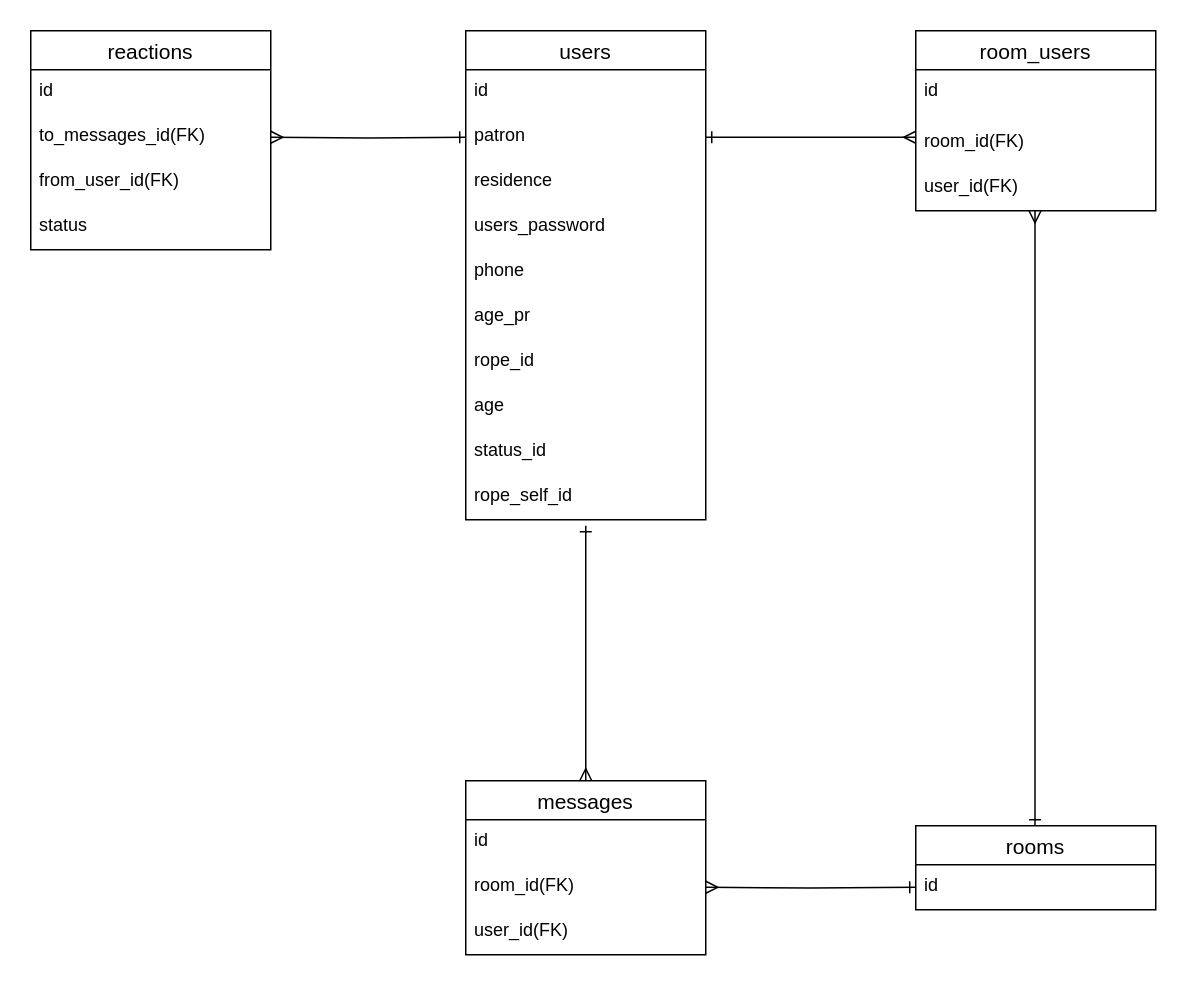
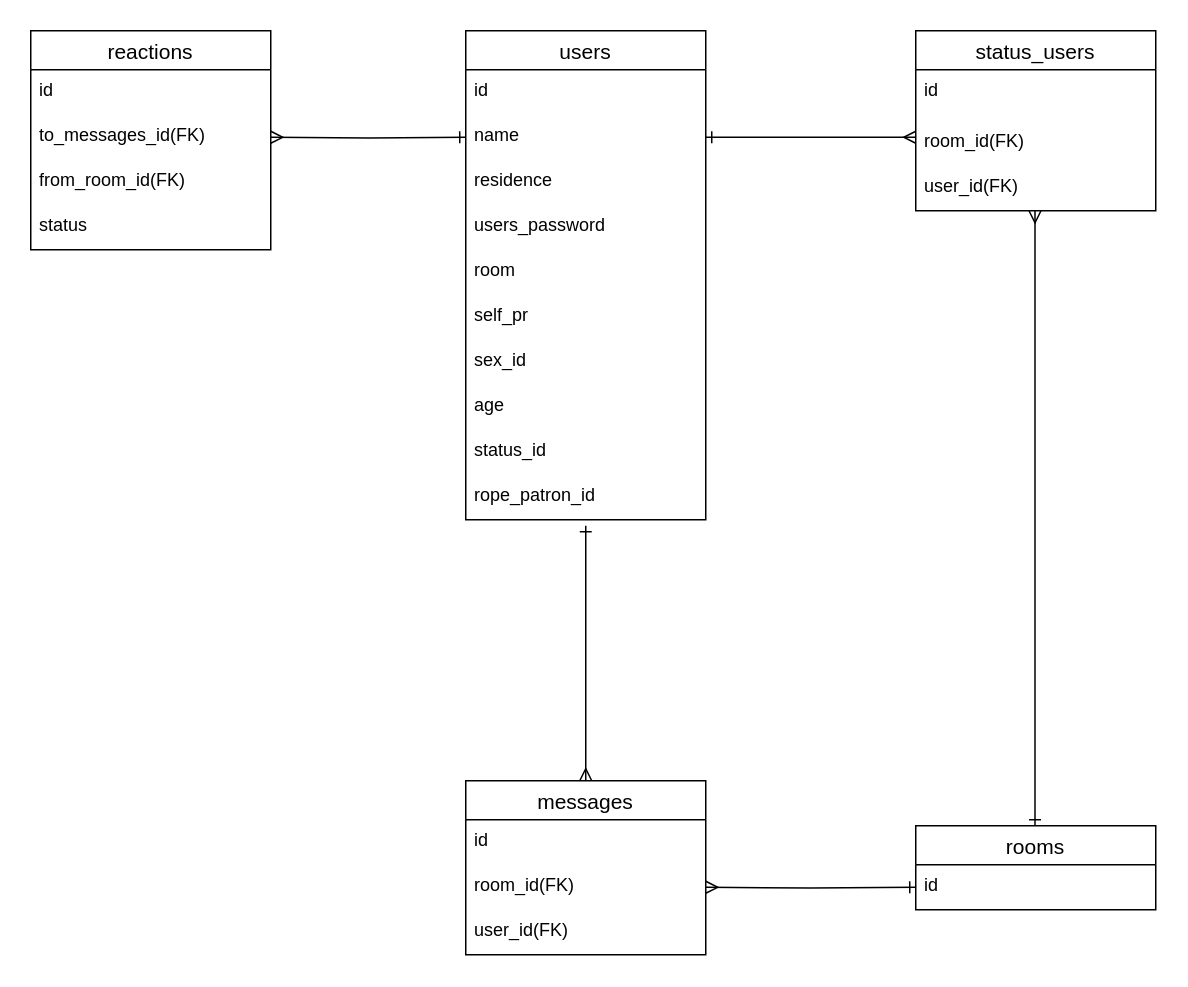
(1035, 52) -> (1035, 52)
(504, 135) -> (494, 135)
(117, 180) -> (117, 180)
(499, 270) -> (494, 270)
(504, 315) -> (507, 315)
(507, 360) -> (502, 360)
(530, 495) -> (542, 495)
